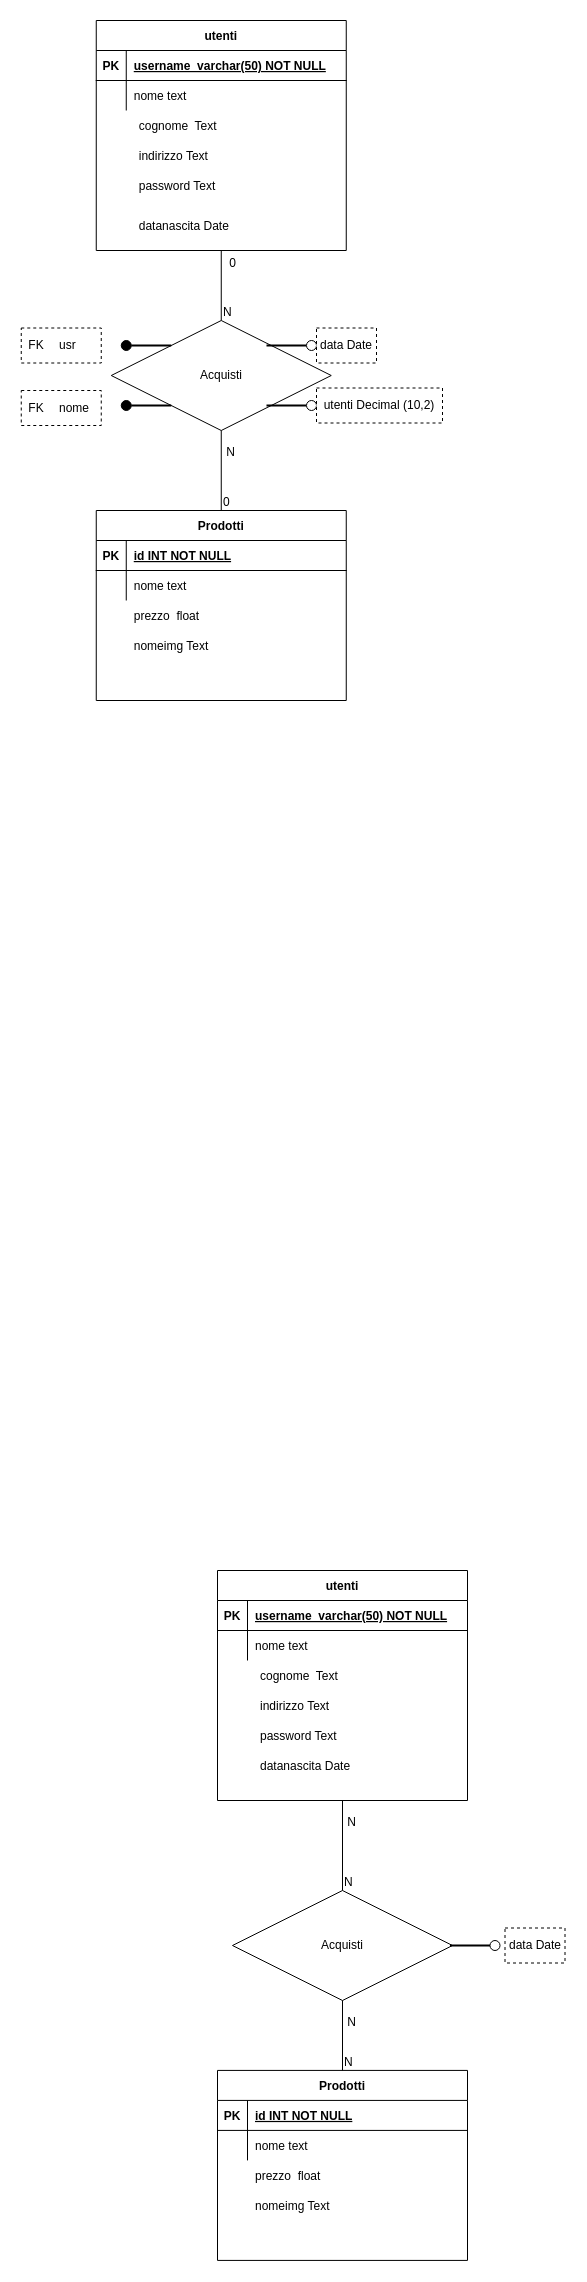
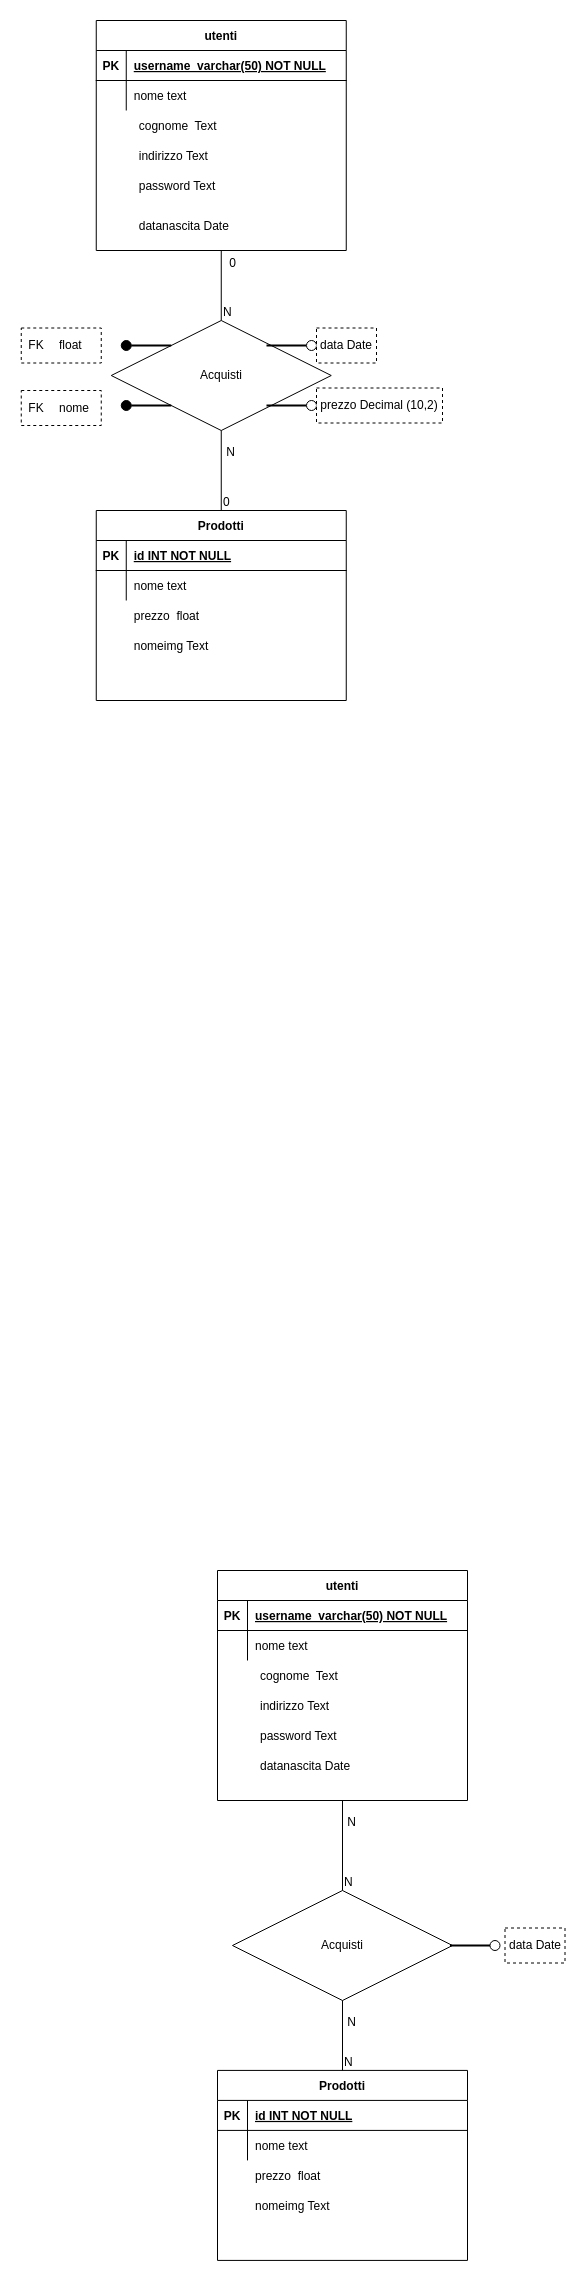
(70, 346) -> (75, 346)
(380, 406) -> (380, 406)
